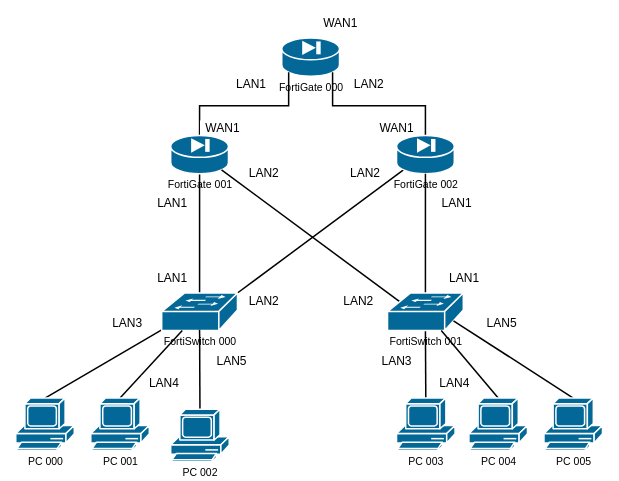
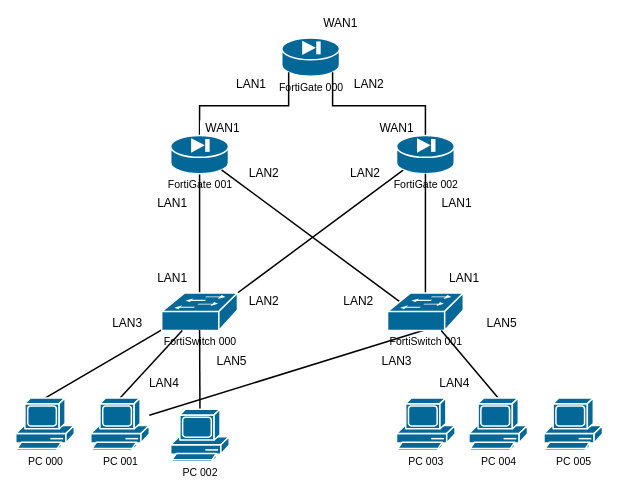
(513, 359) -> none
(425, 364) -> (287, 372)
